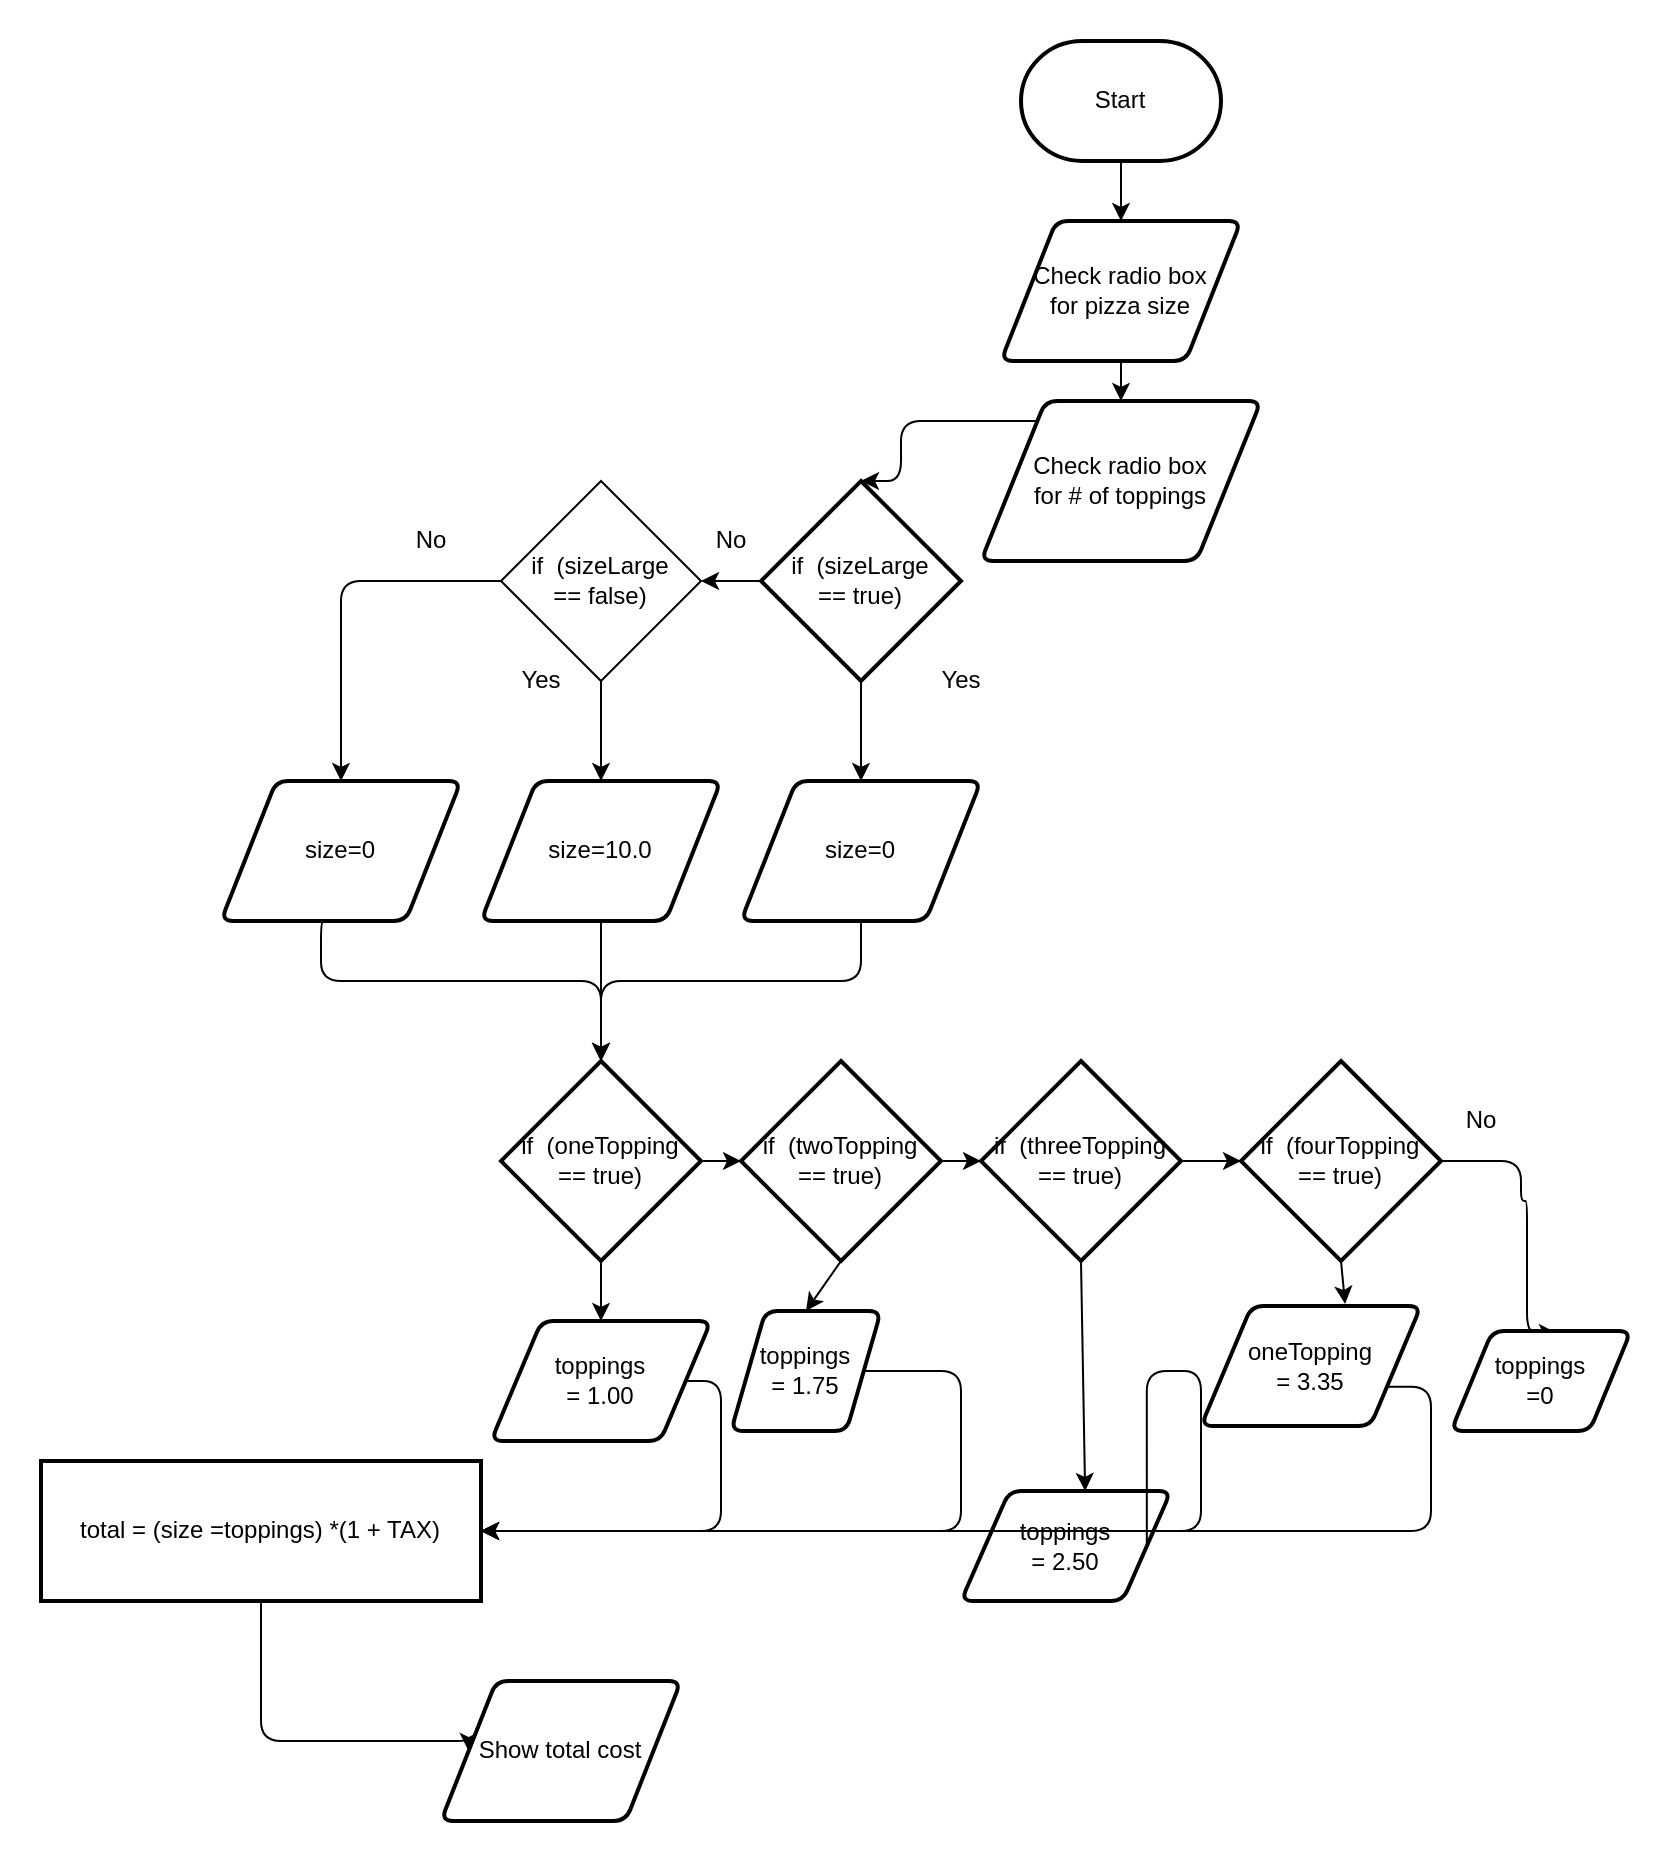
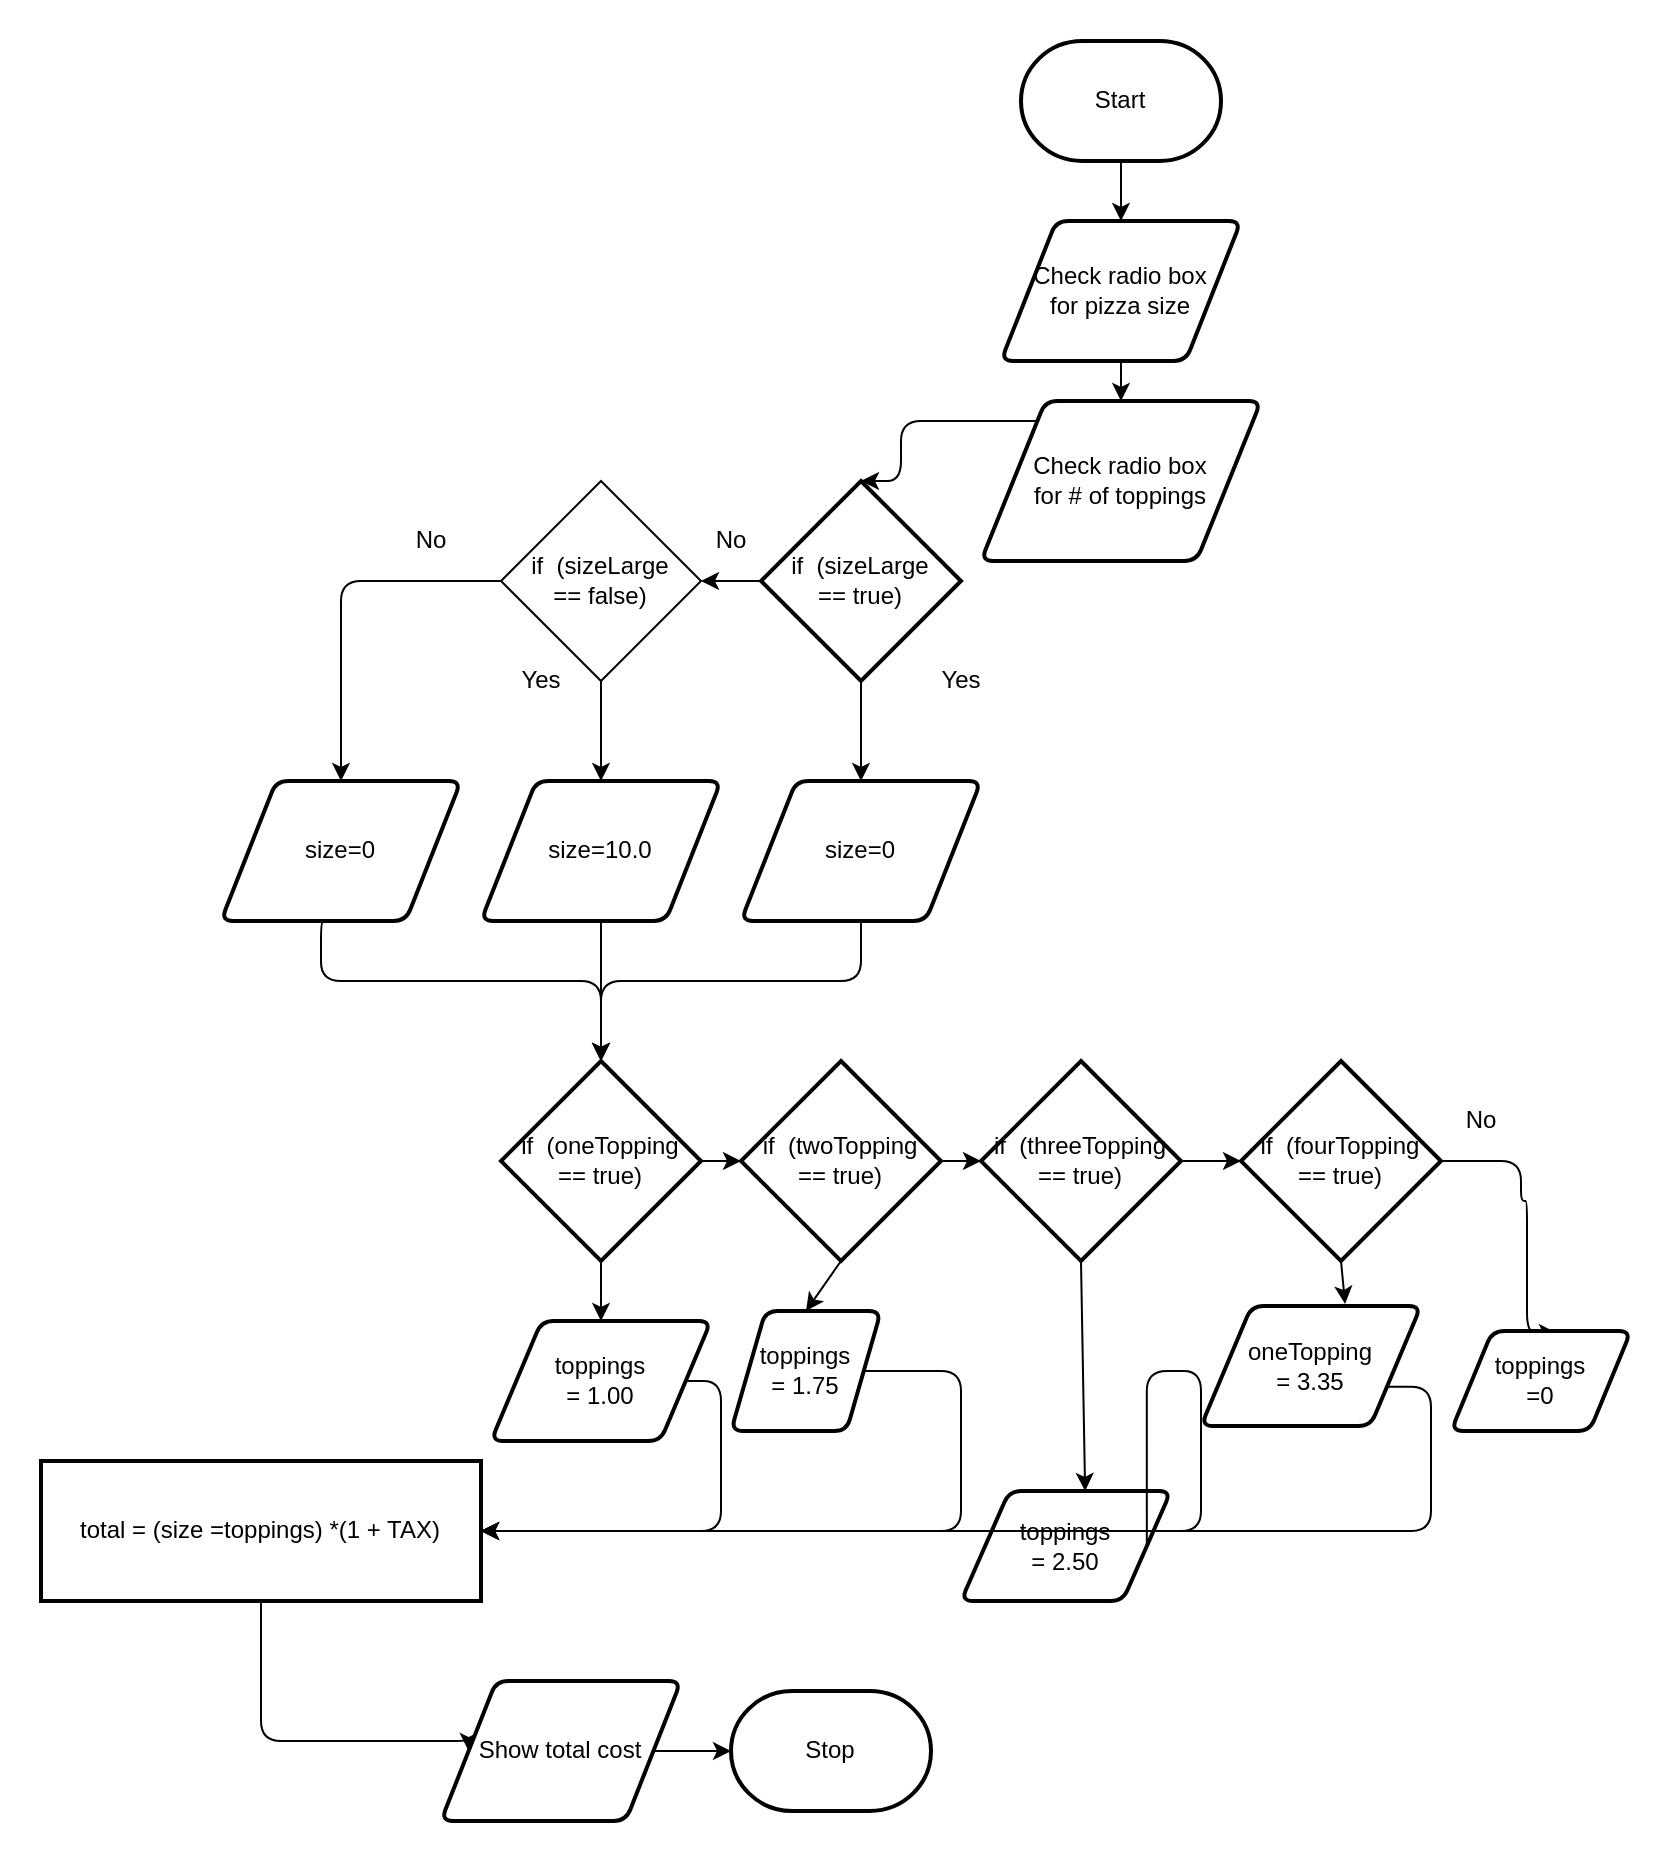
none -> (686, 1751)
none -> (831, 1751)
